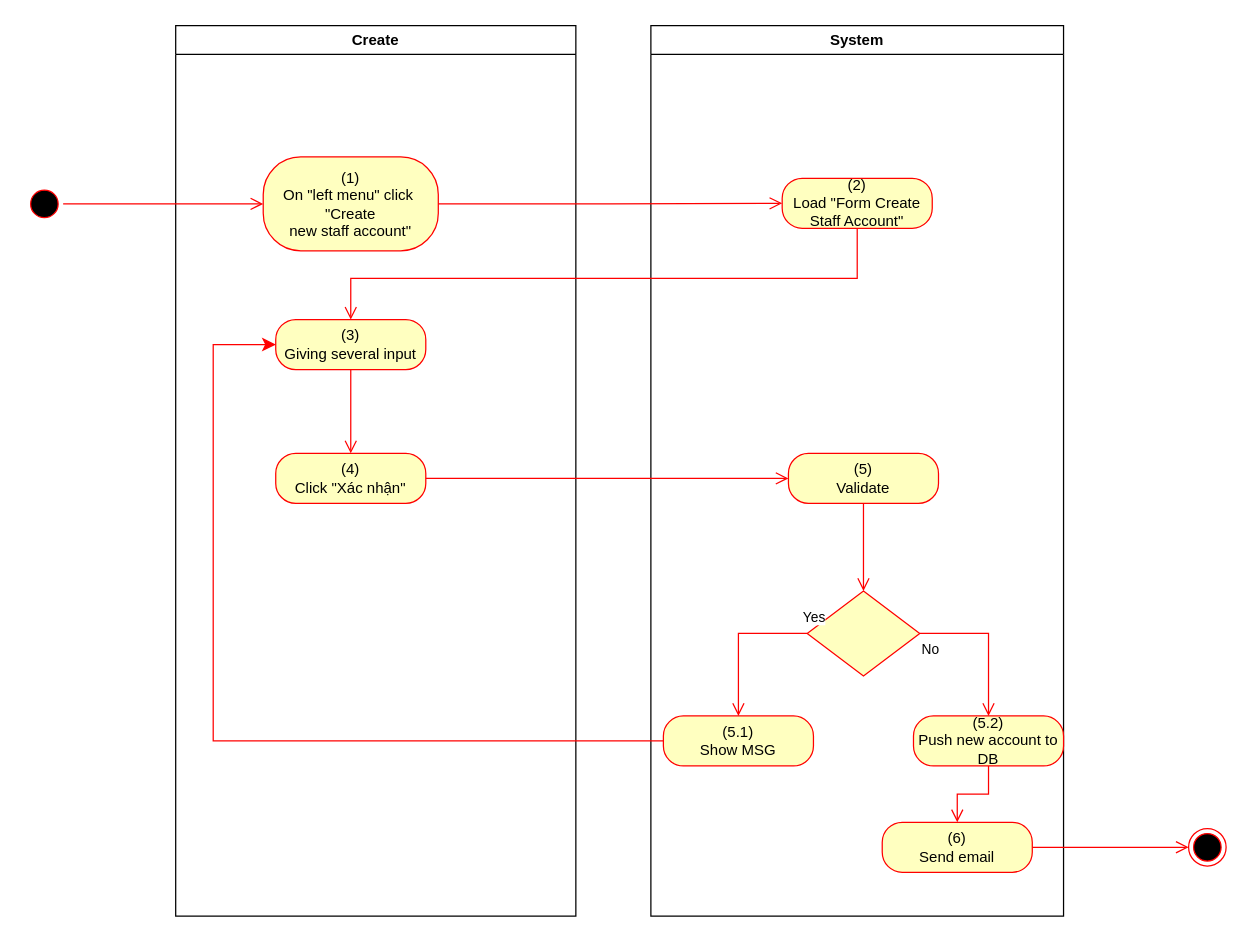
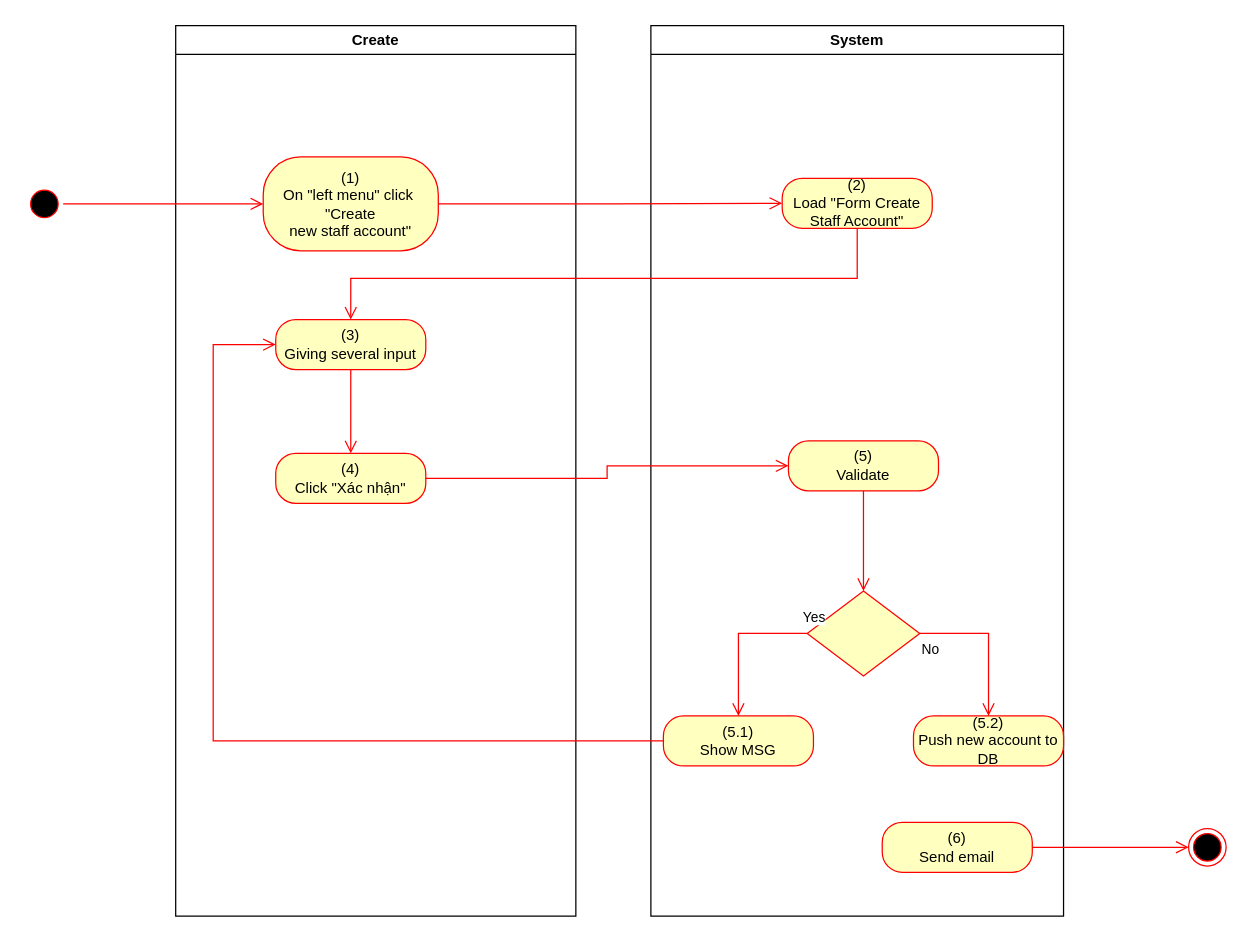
(264, 344) -> (267, 344)
(863, 478) -> (863, 466)
(974, 794) -> none
